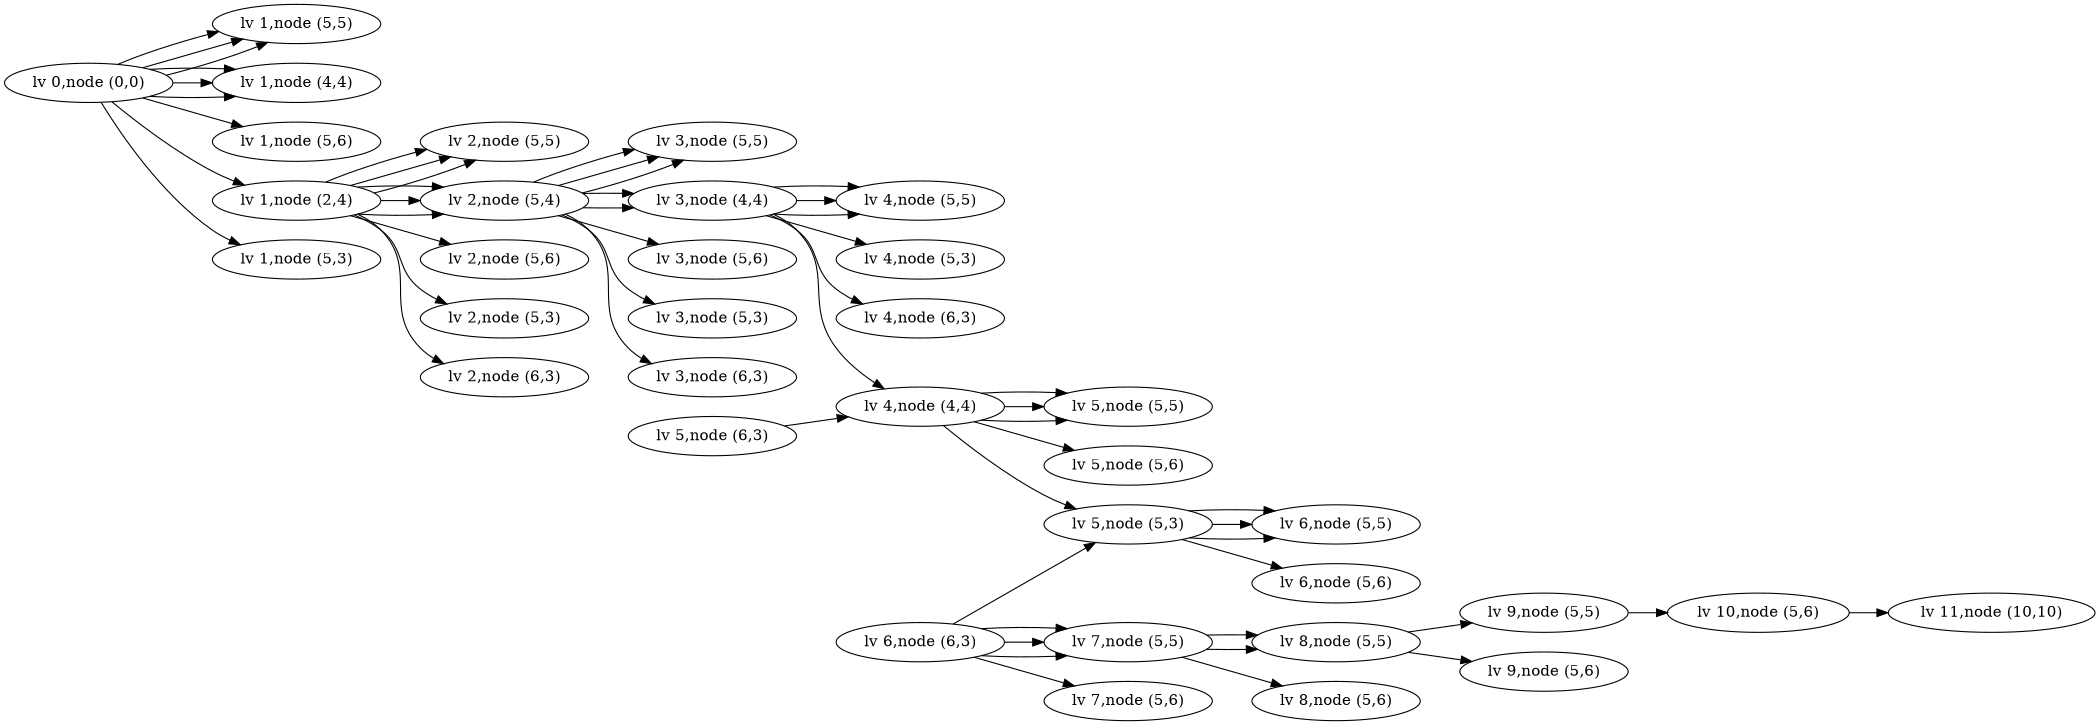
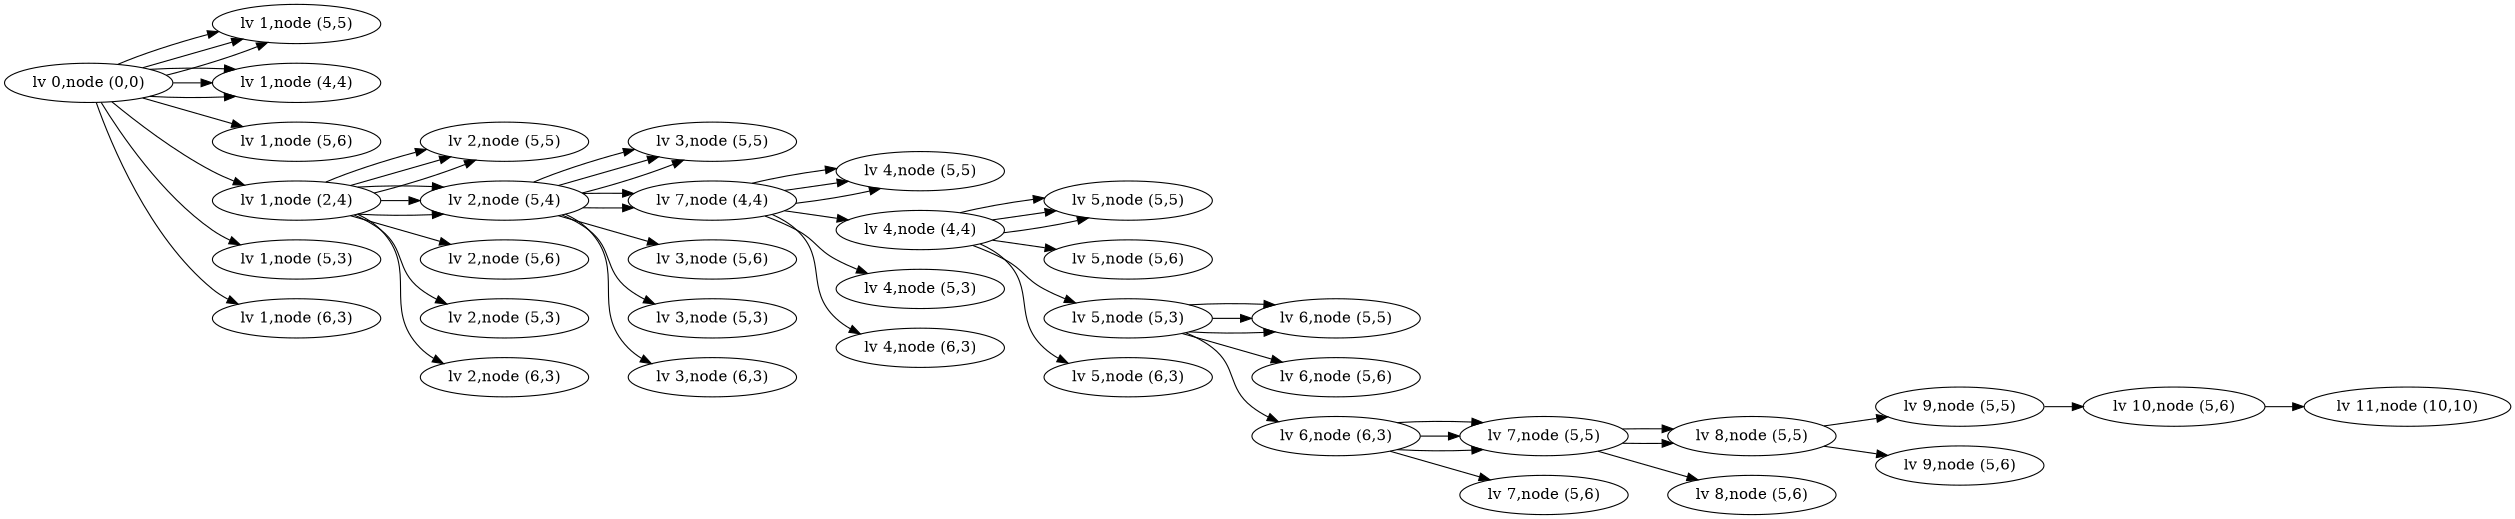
(712, 201) -> (712, 201)
none -> (297, 318)
(811, 422) -> (1023, 298)
(1019, 586) -> (1230, 372)
